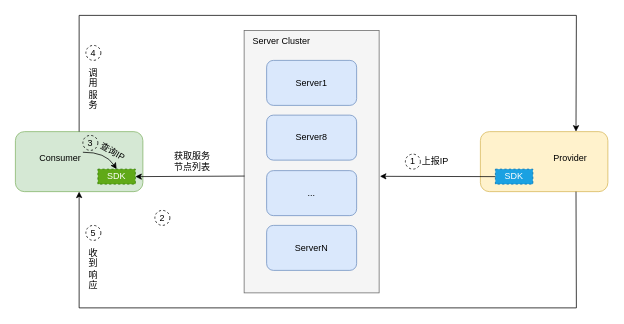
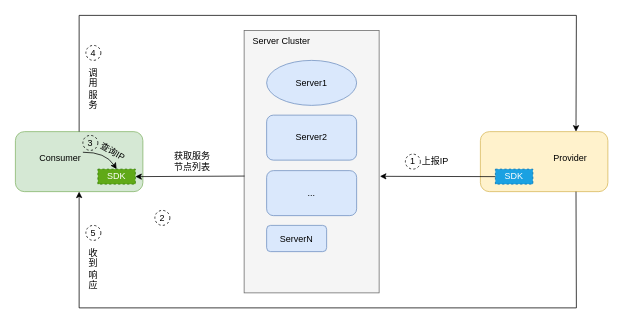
(312, 83) -> (312, 83)
(312, 138) -> (312, 138)
(312, 248) -> (297, 239)
